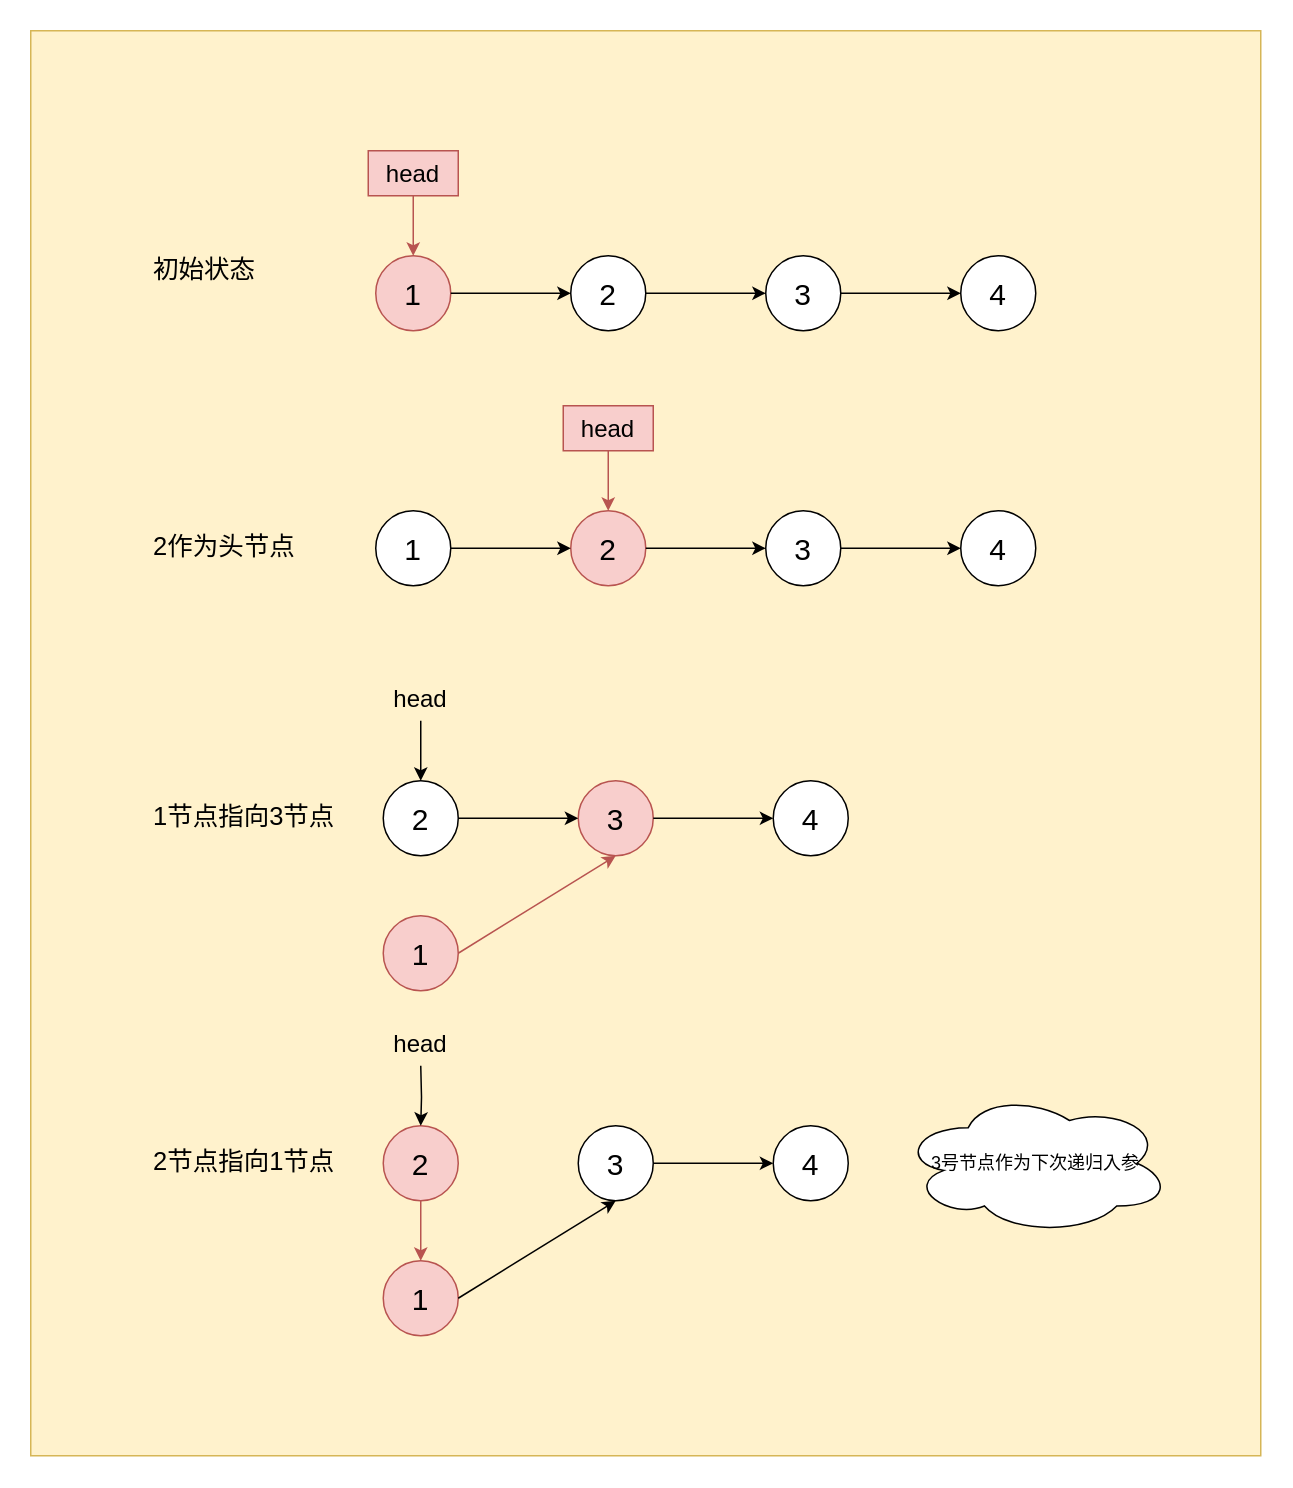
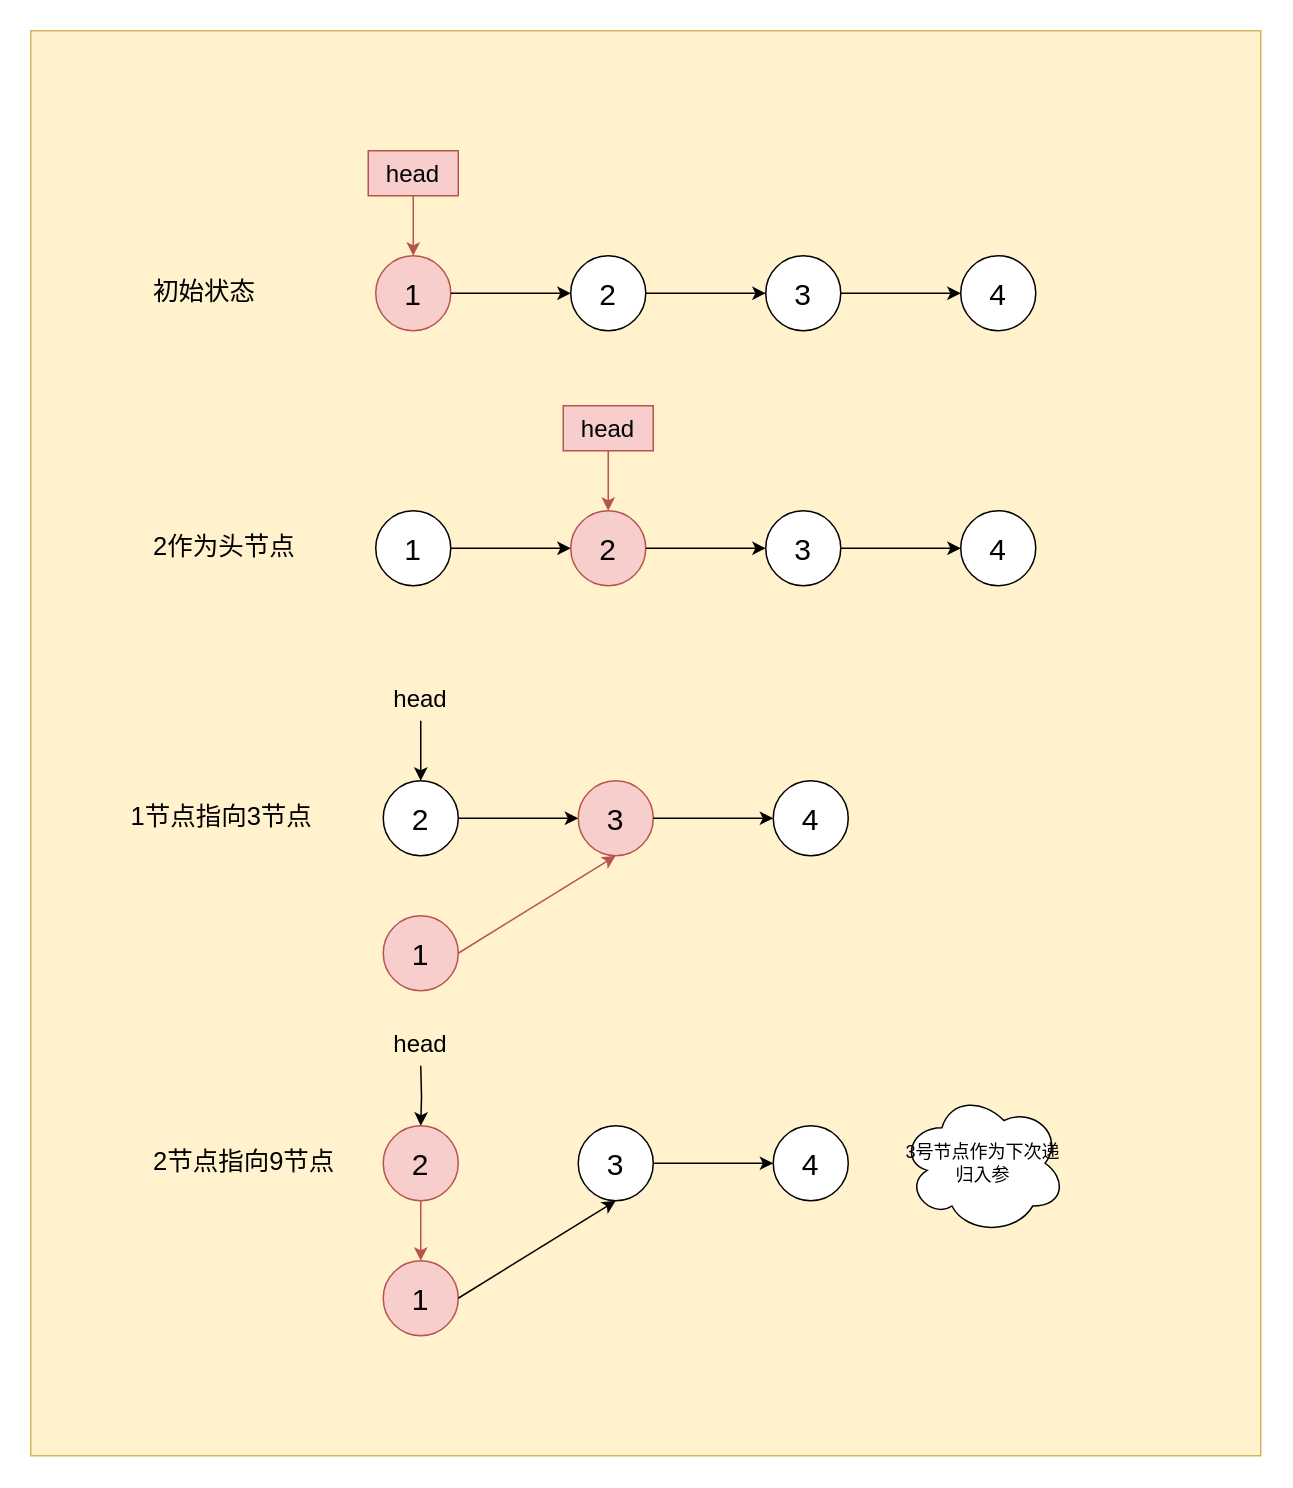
(256, 271) -> (256, 293)
(256, 818) -> (233, 818)
(245, 1163) -> (245, 1163)
(1036, 1163) -> (983, 1163)
